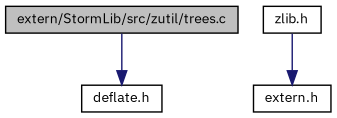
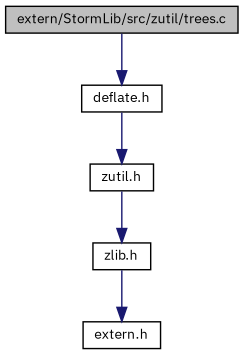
none -> (122, 177)
